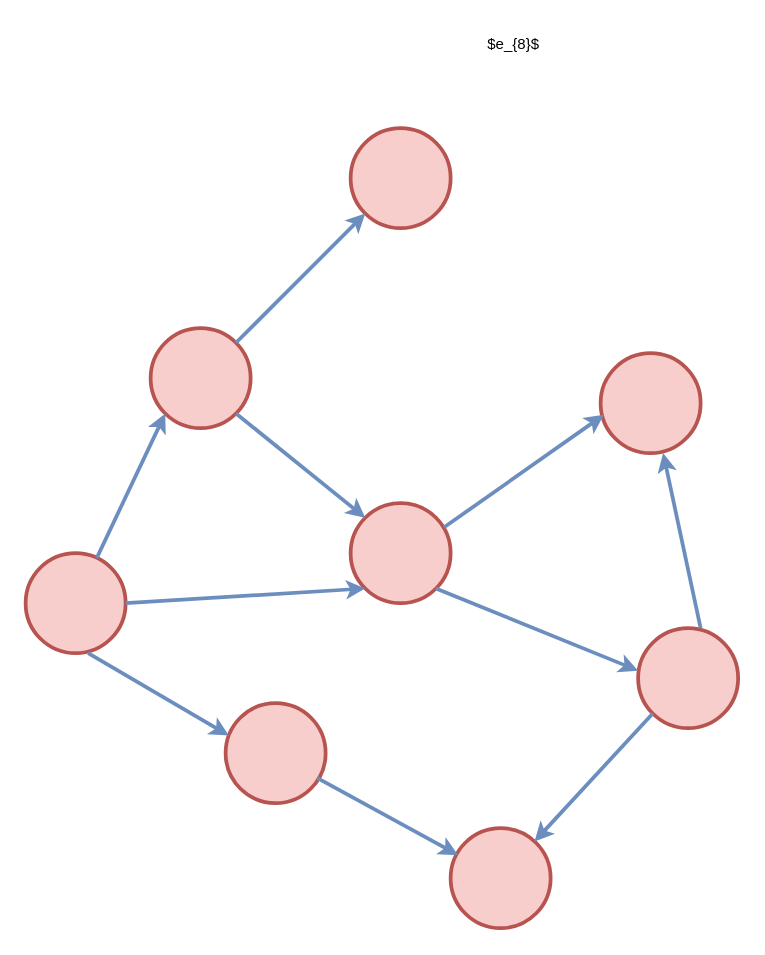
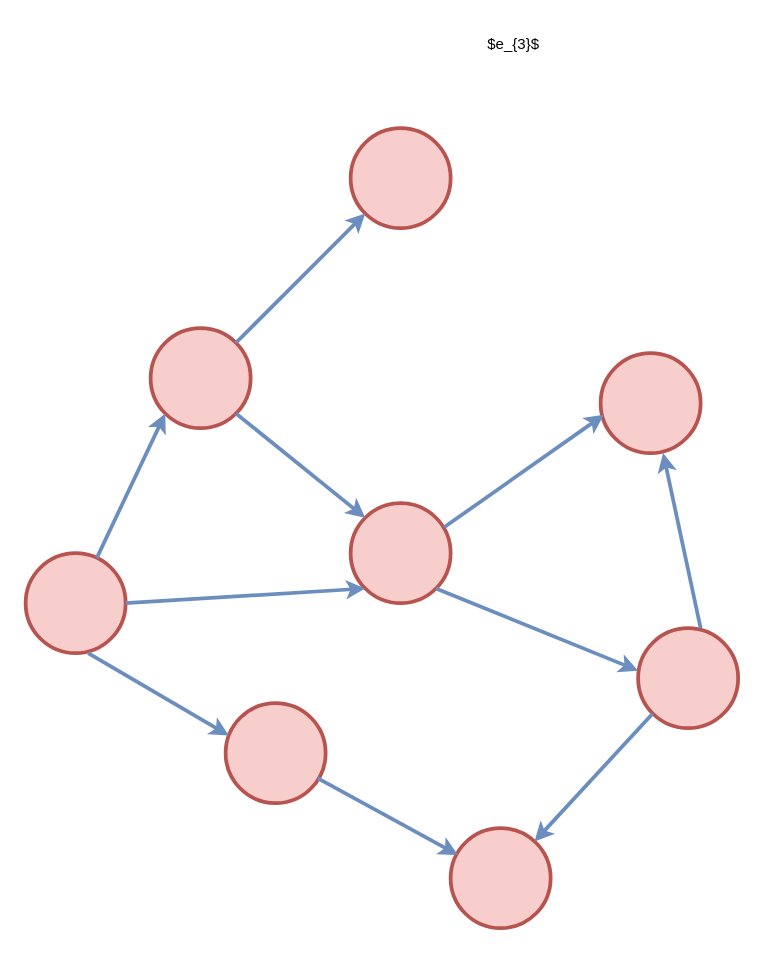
(514, 44) -> (514, 44)
